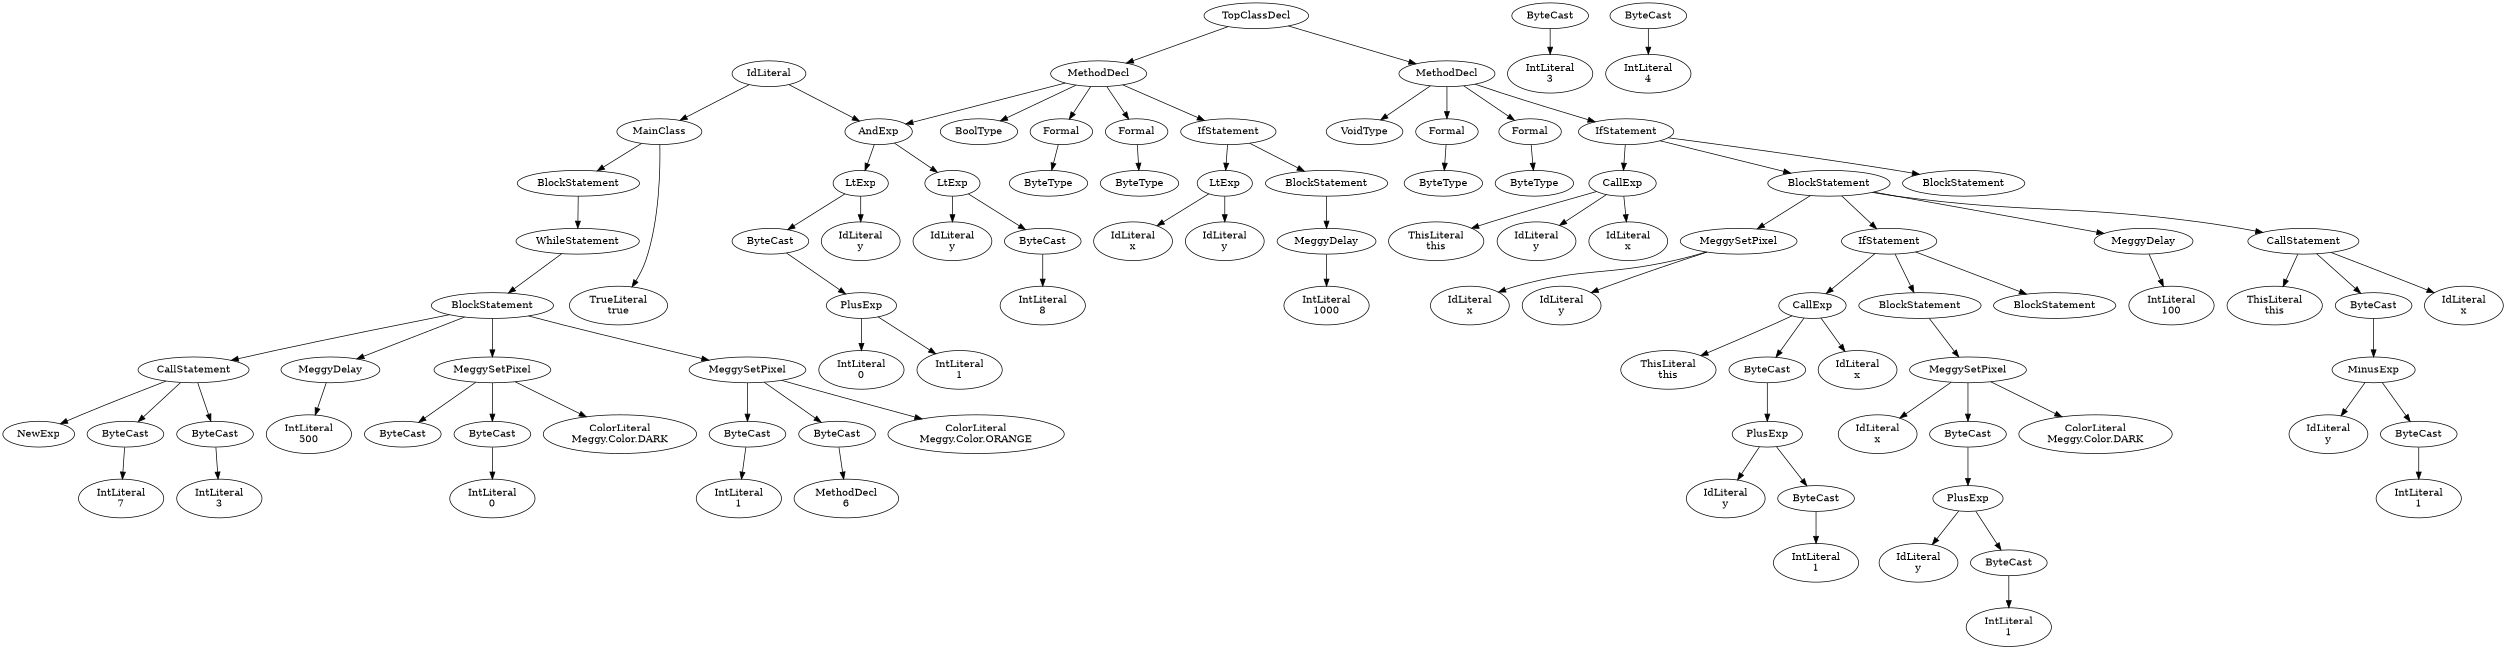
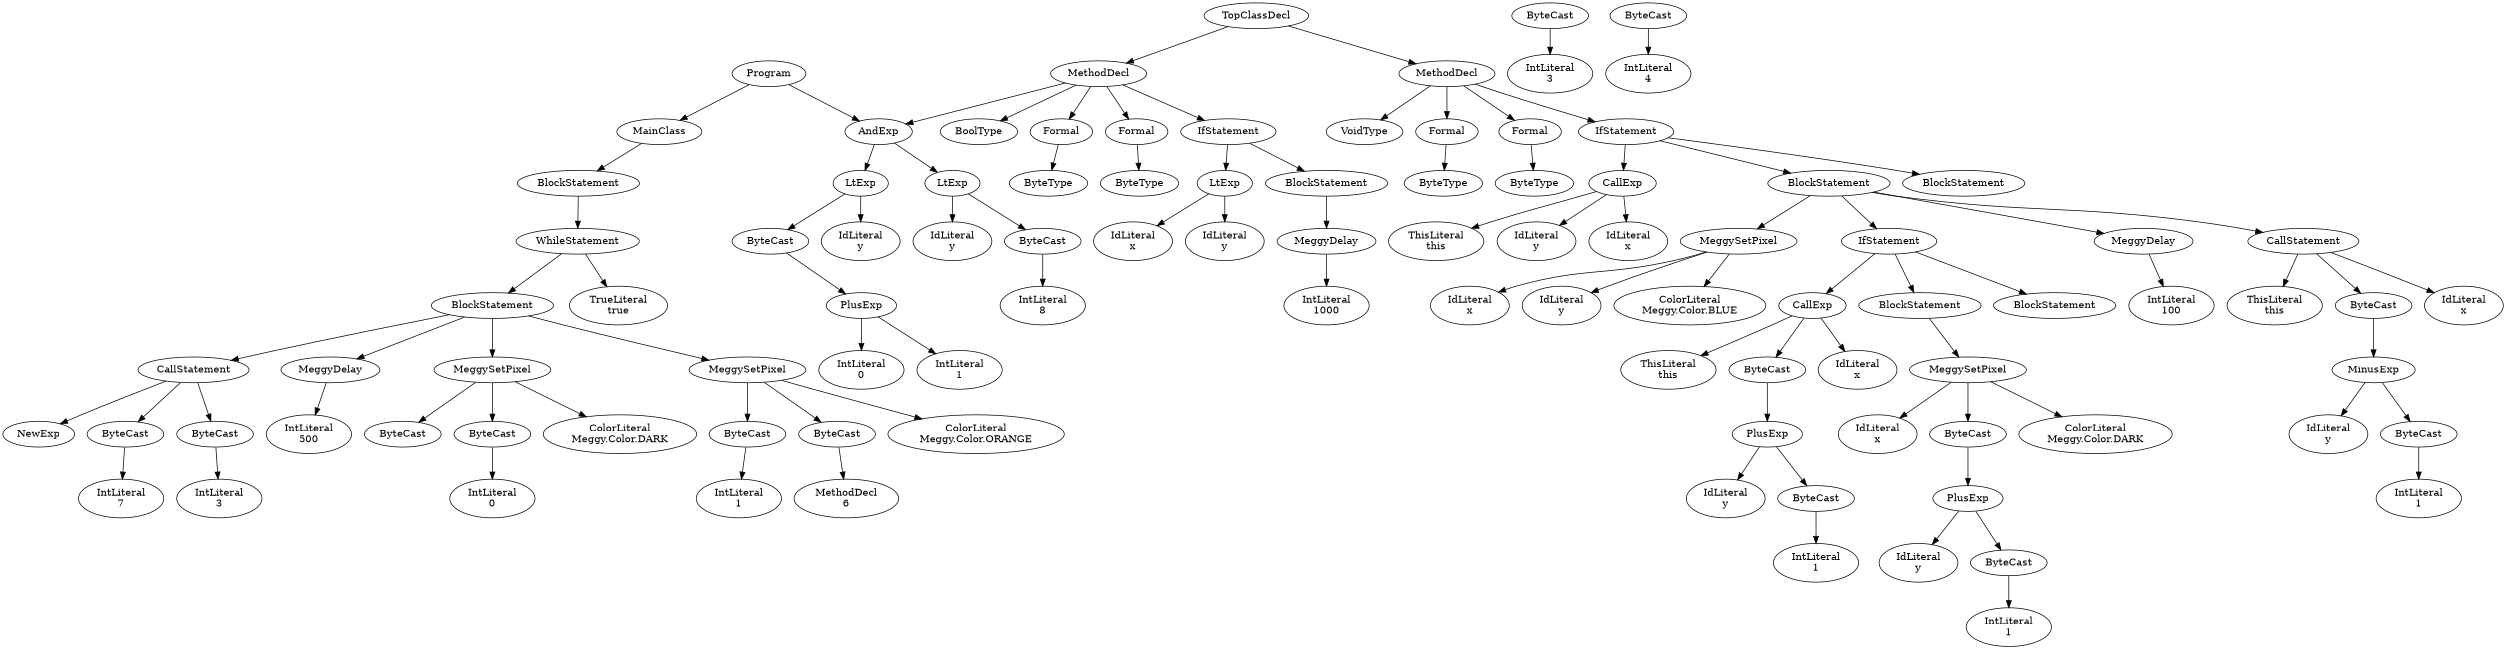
(769, 74) -> (769, 74)
(656, 215) -> (594, 267)
none -> (1690, 306)
